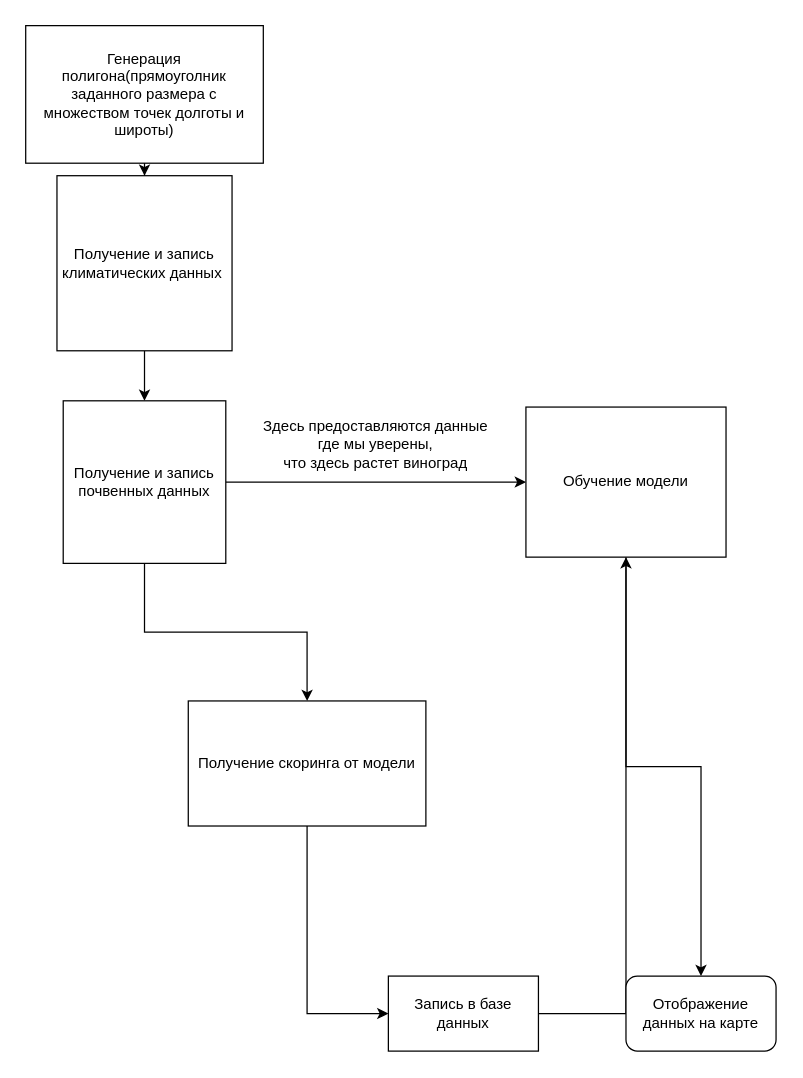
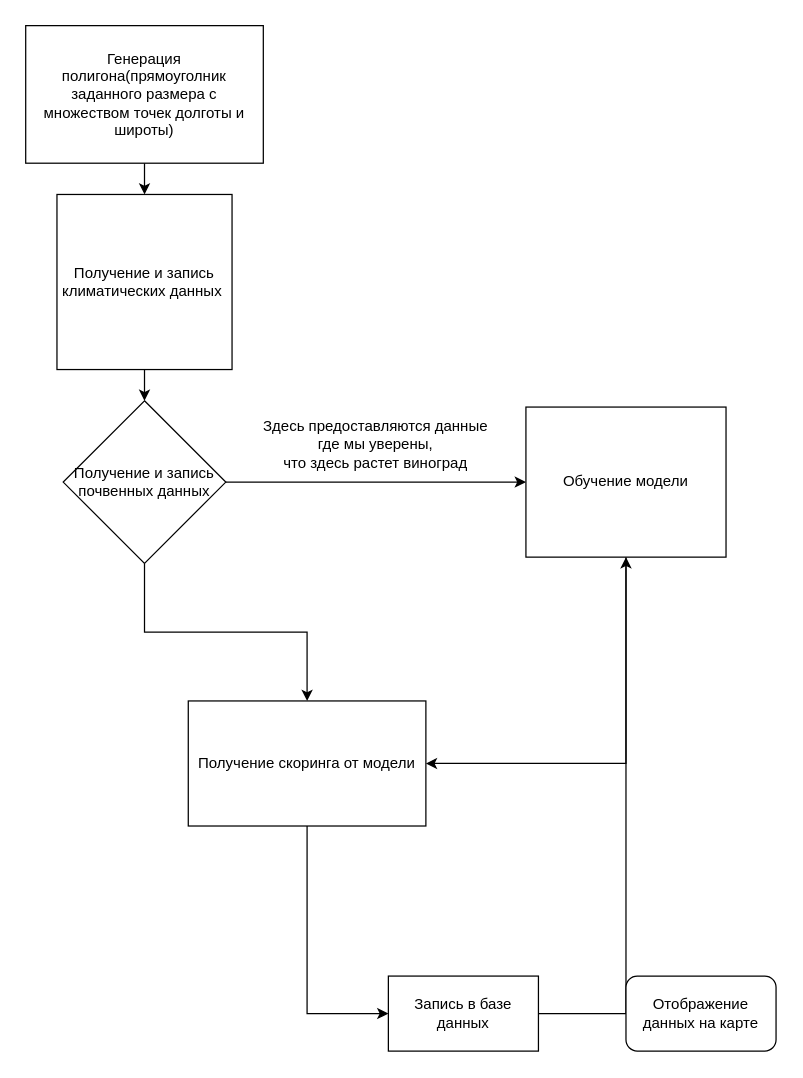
(144, 263) -> (144, 282)
(144, 482) -> (144, 482)
(701, 829) -> (528, 763)
